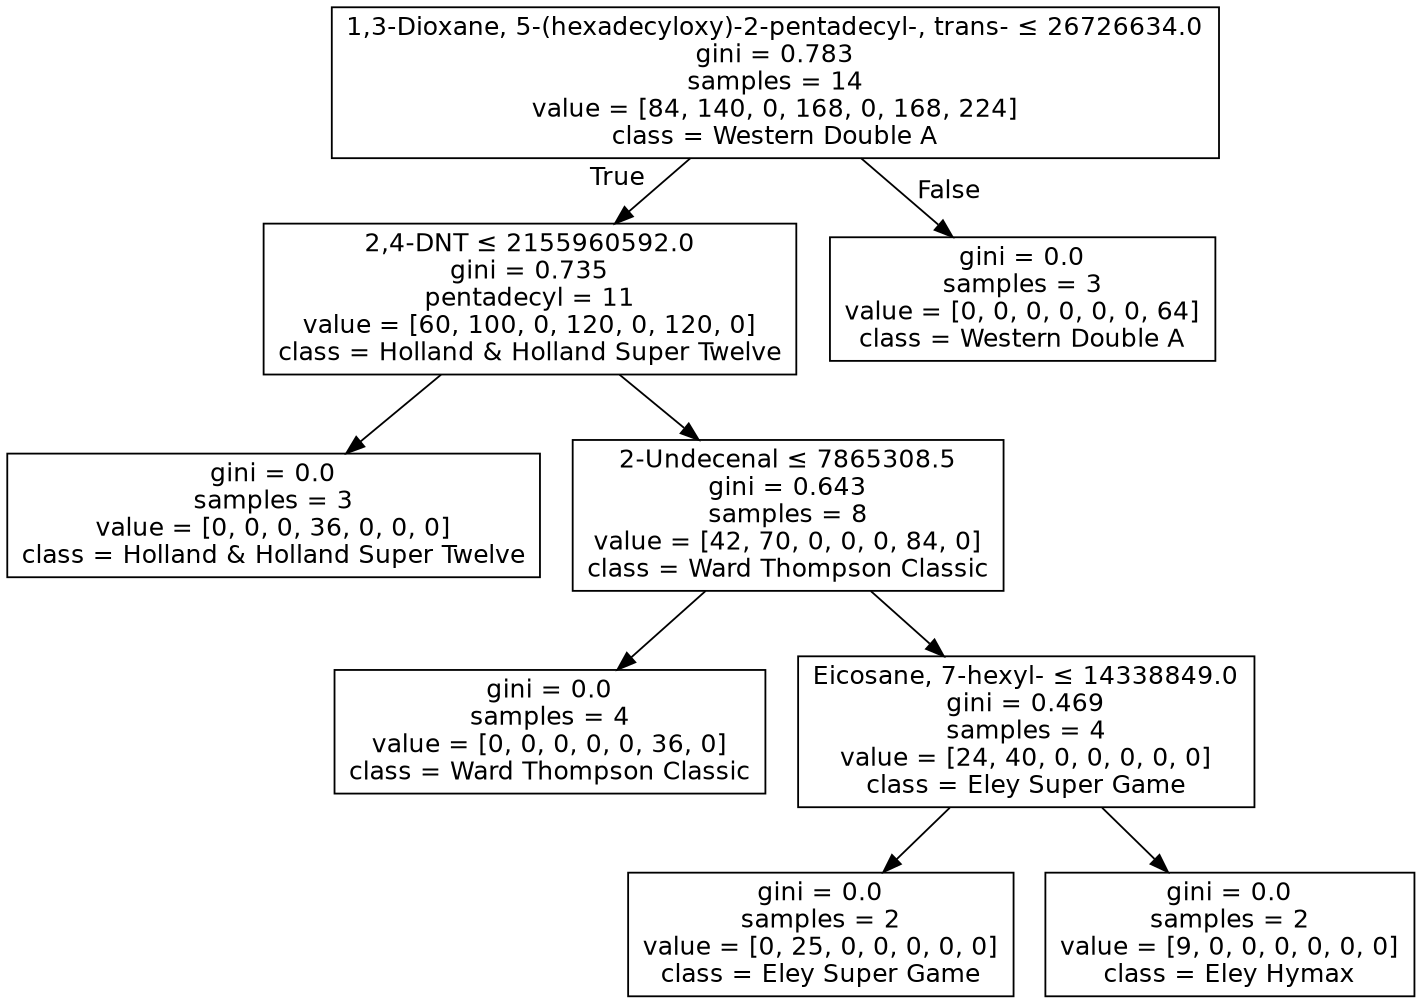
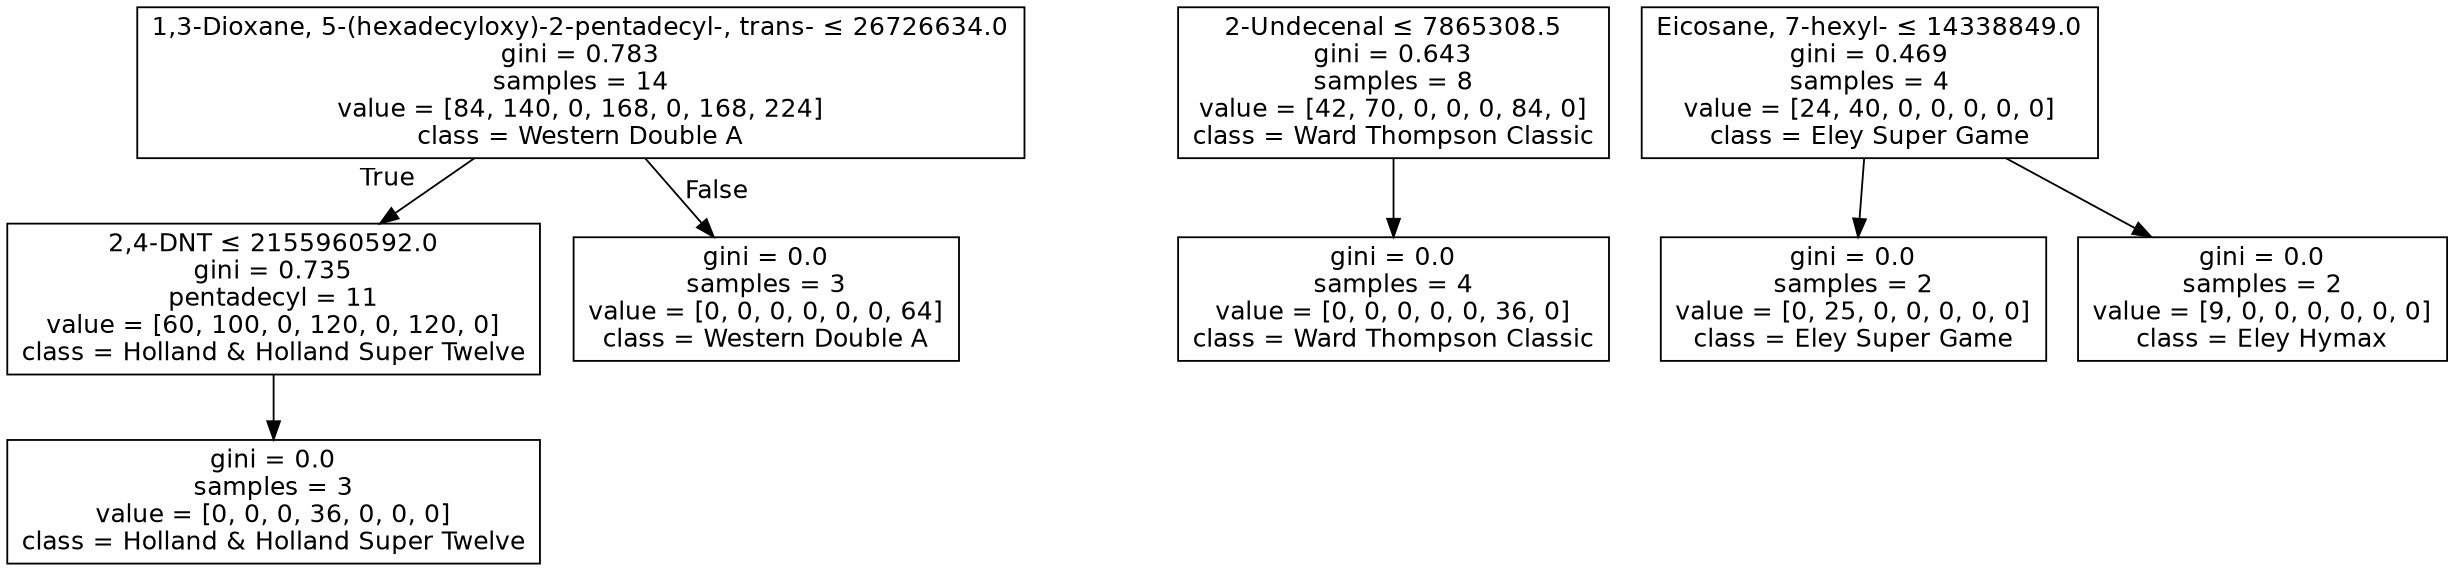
(652, 401) -> none
(900, 617) -> none
